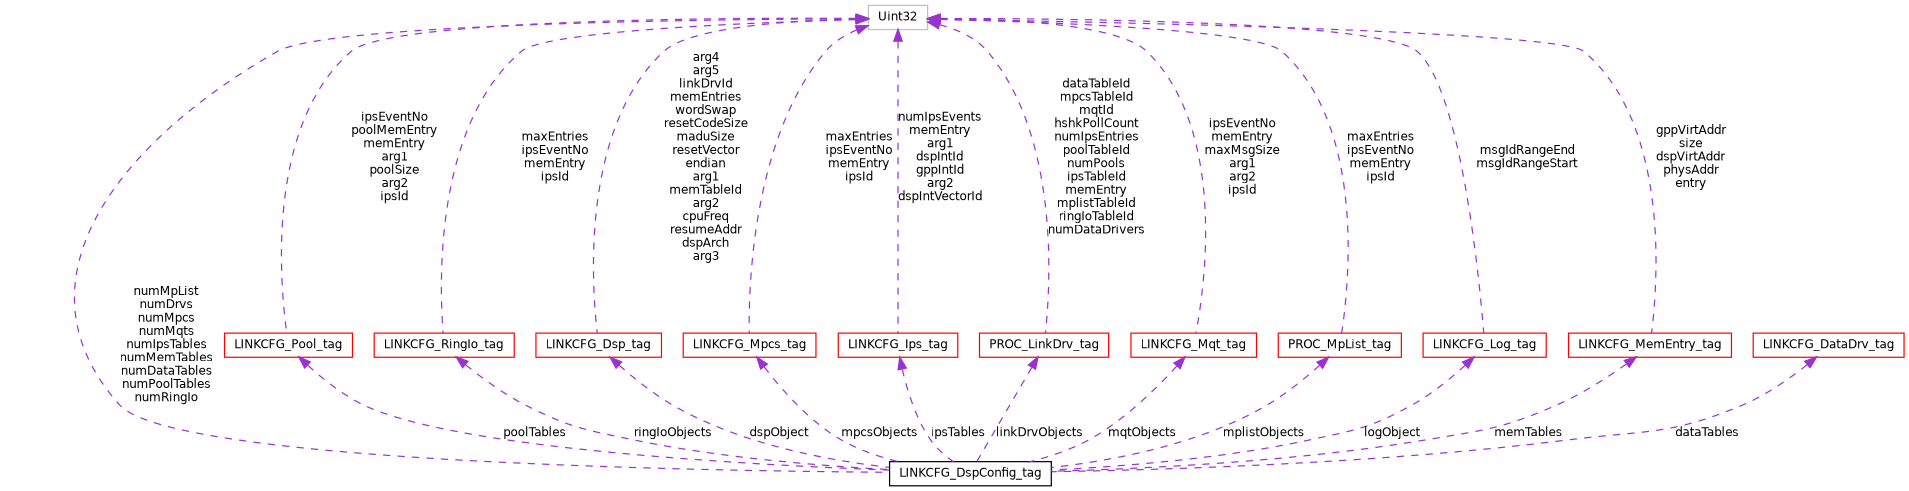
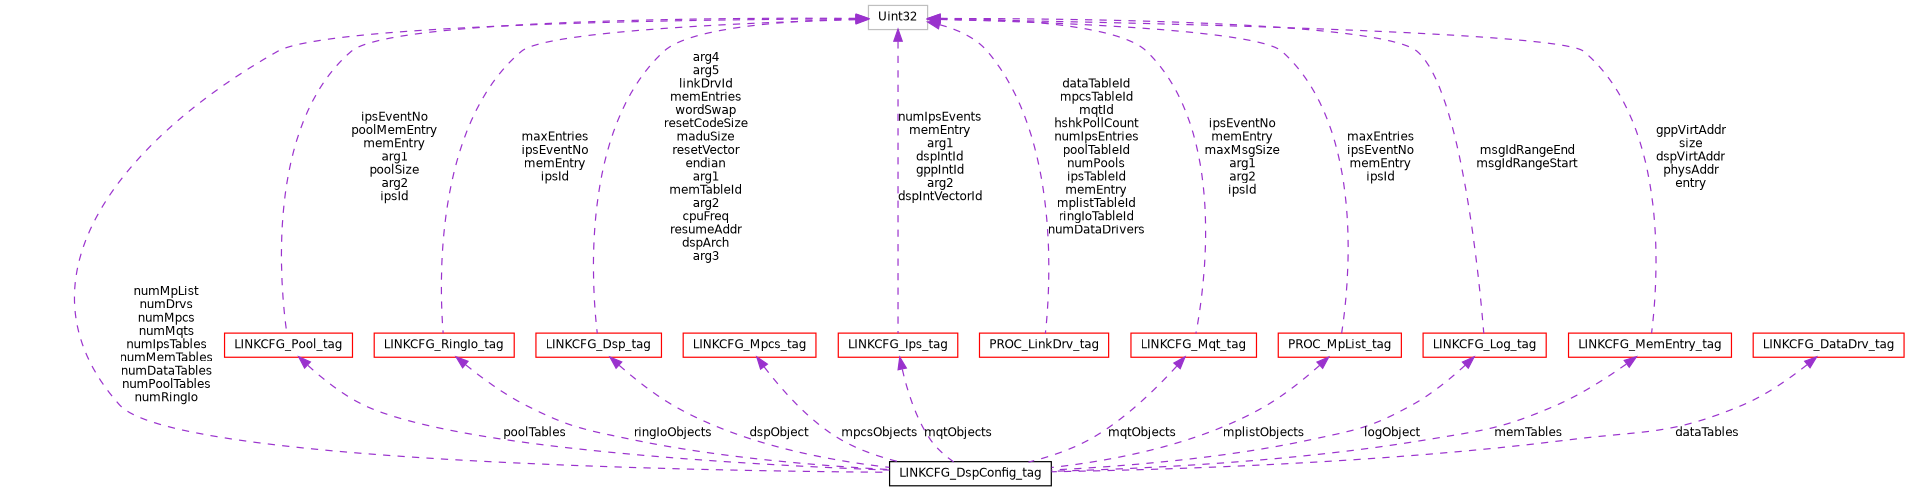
(769, 167) -> none
(1004, 415) -> none
(958, 433) -> (958, 433)
